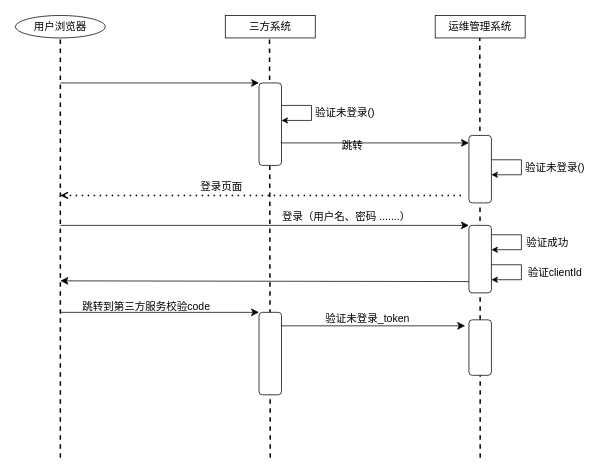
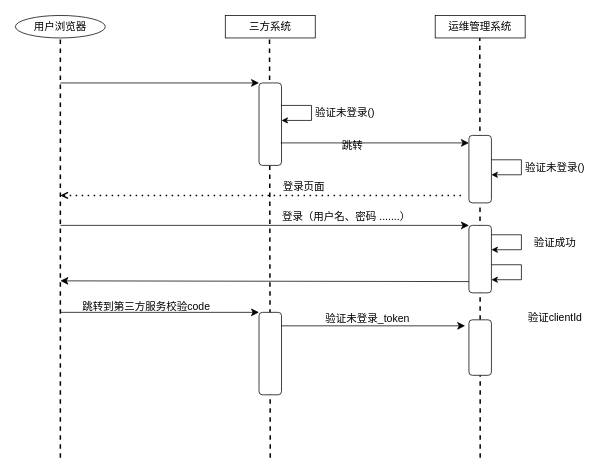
(222, 186) -> (304, 186)
(548, 242) -> (555, 242)
(555, 272) -> (555, 317)
